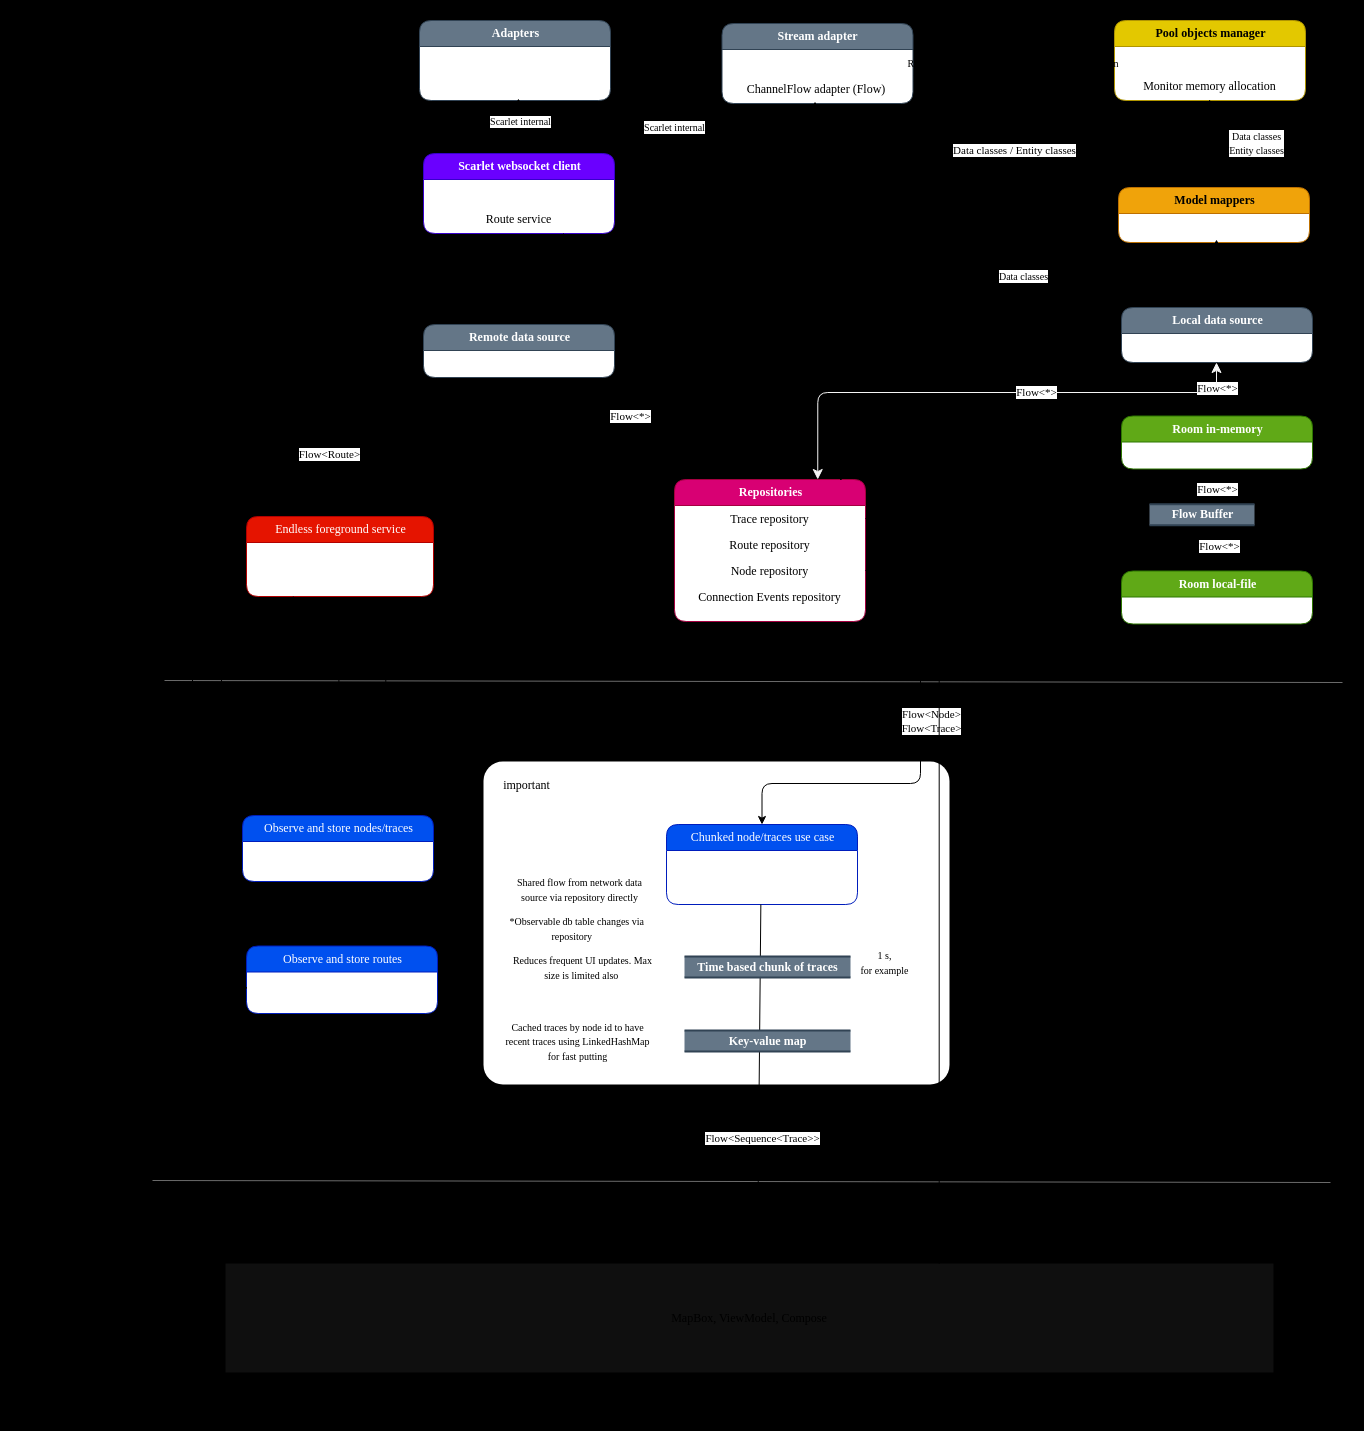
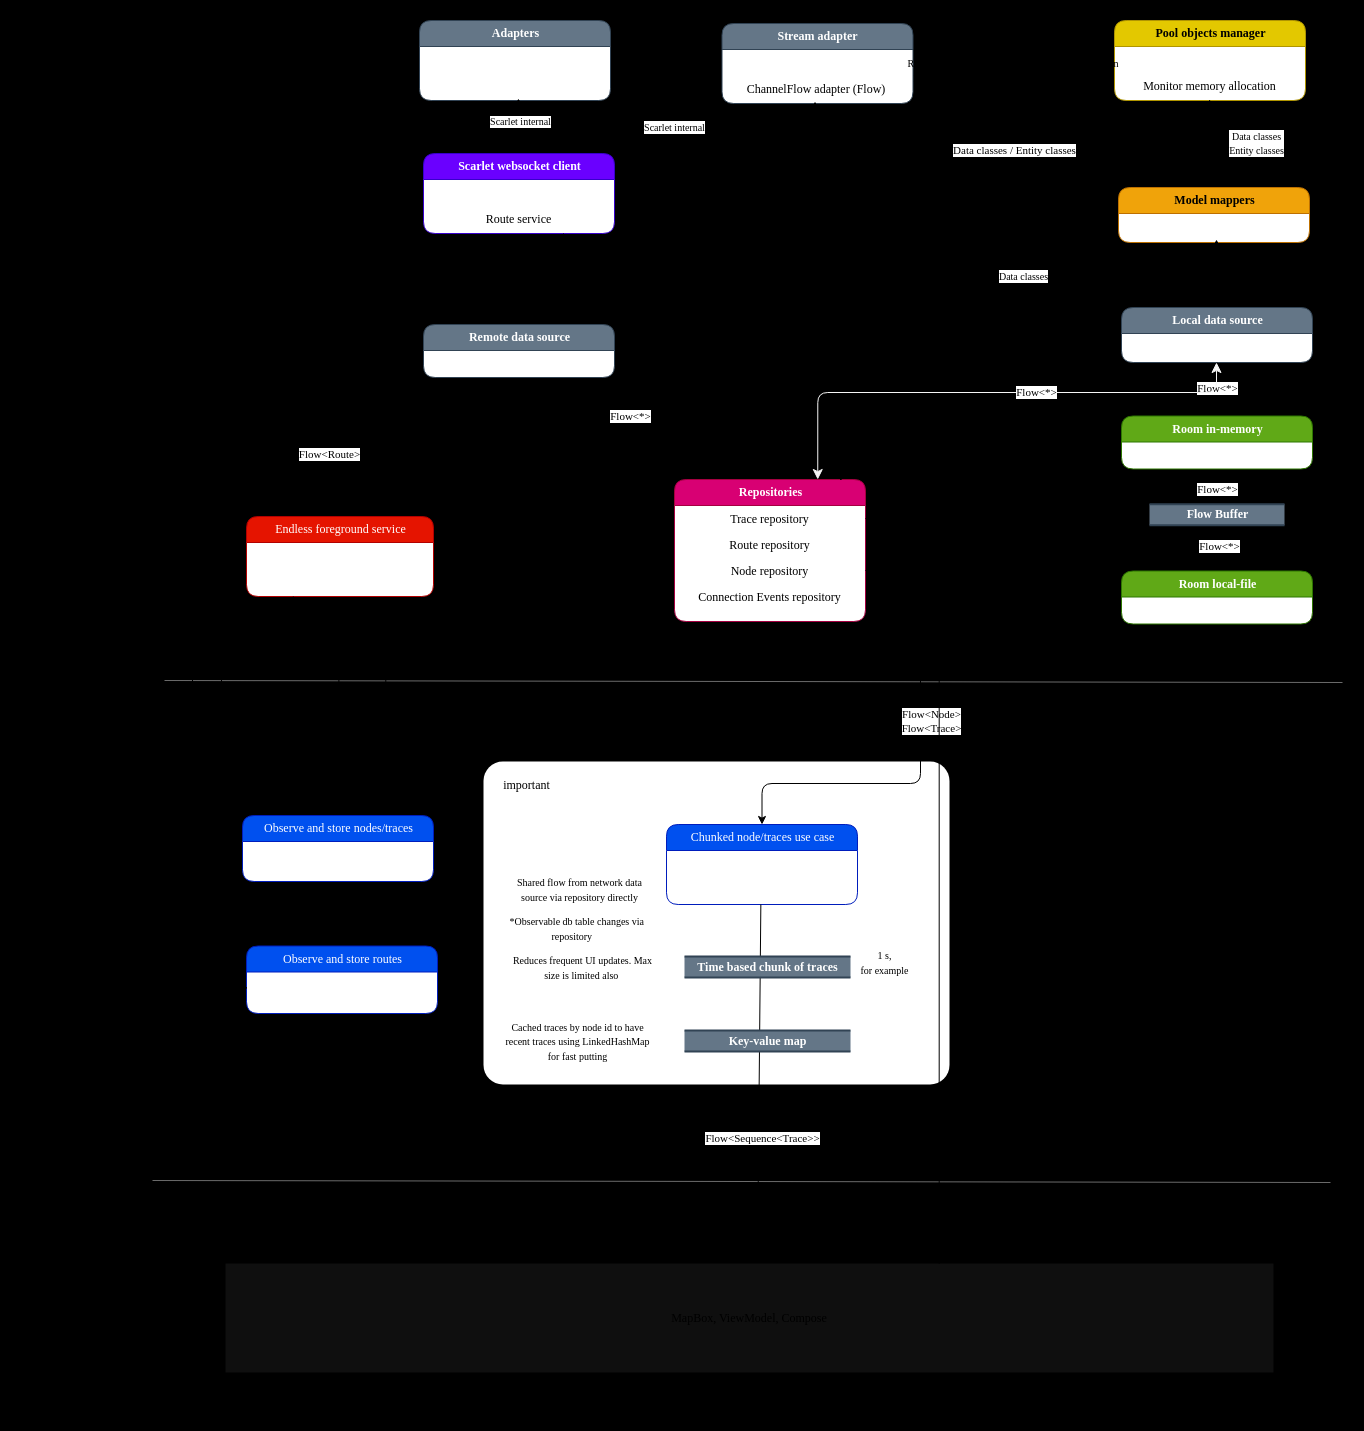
(1202, 515) -> (1217, 515)
